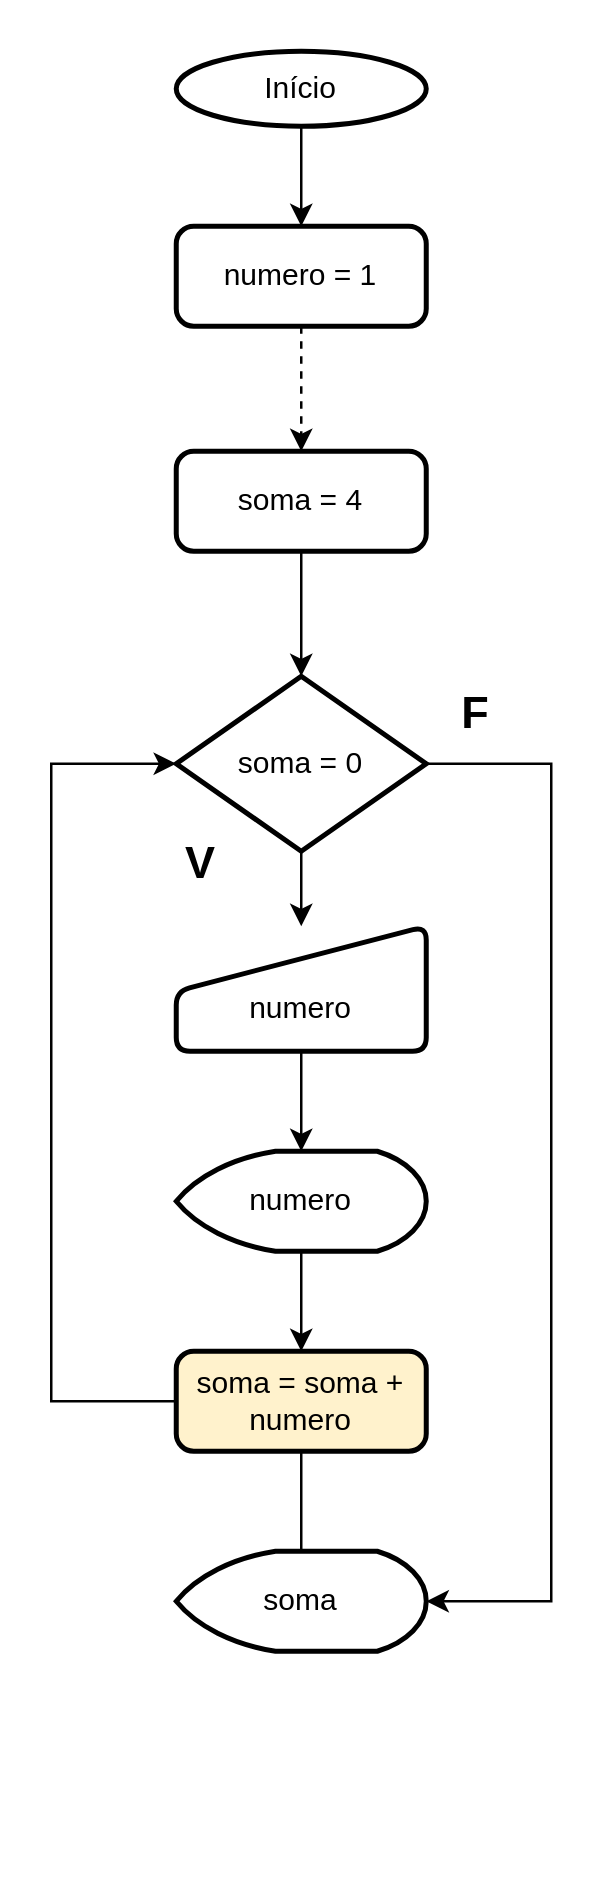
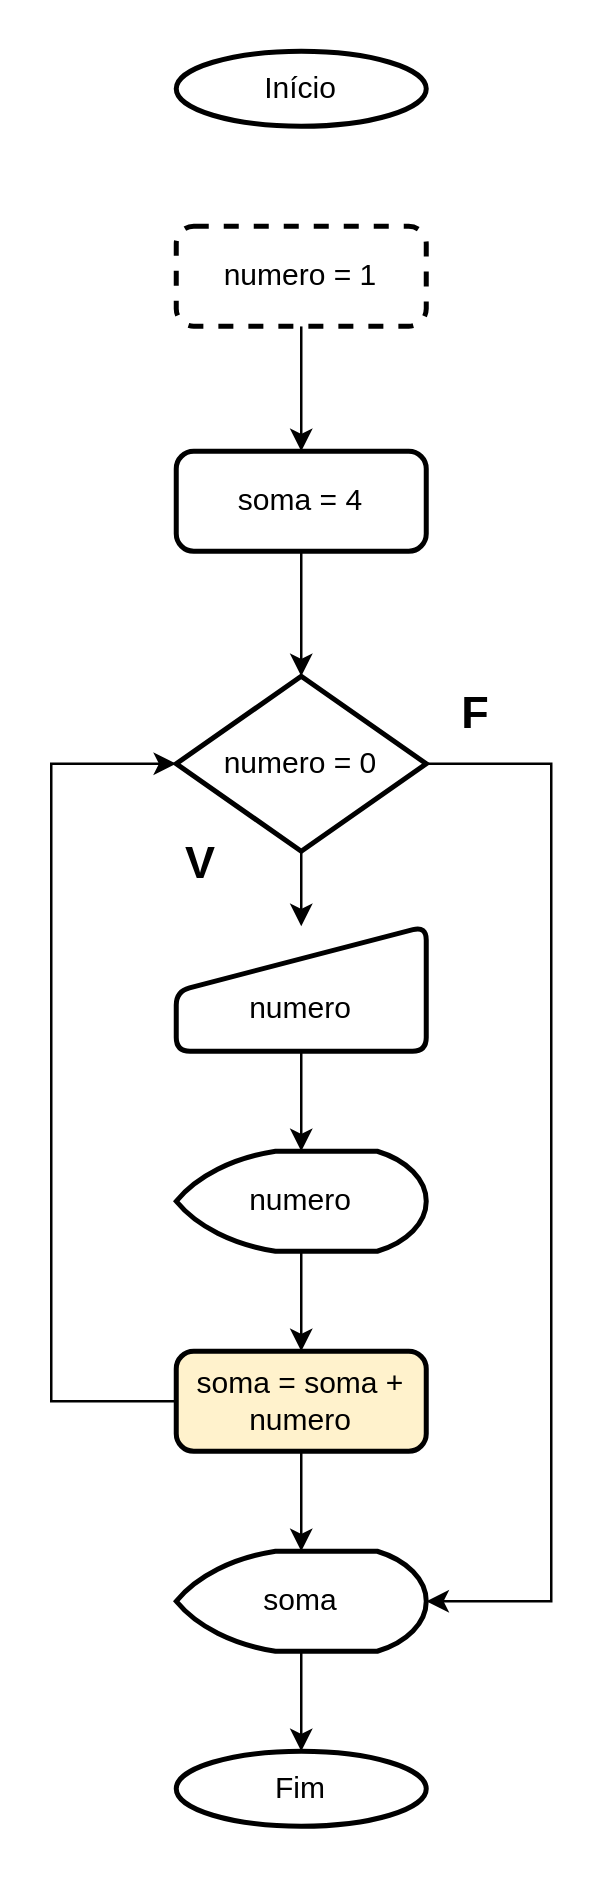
(301, 168) -> none
(301, 276) -> (301, 276)
(301, 379) -> (301, 379)
(301, 764) -> (301, 764)
(301, 1540) -> (301, 1533)
none -> (301, 1693)
none -> (301, 1789)
